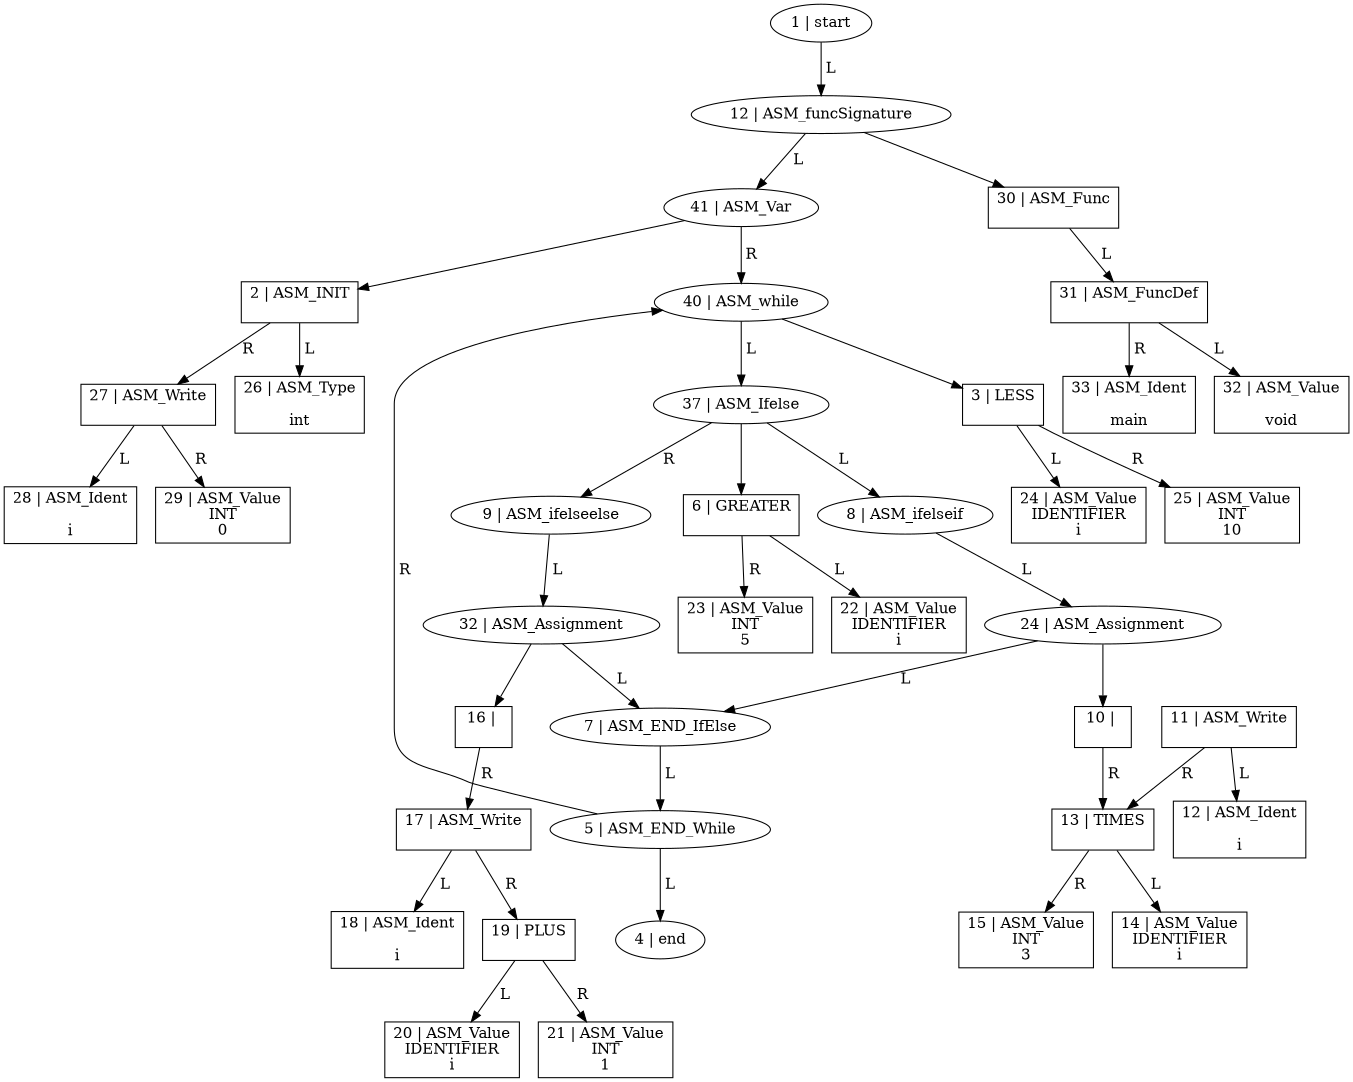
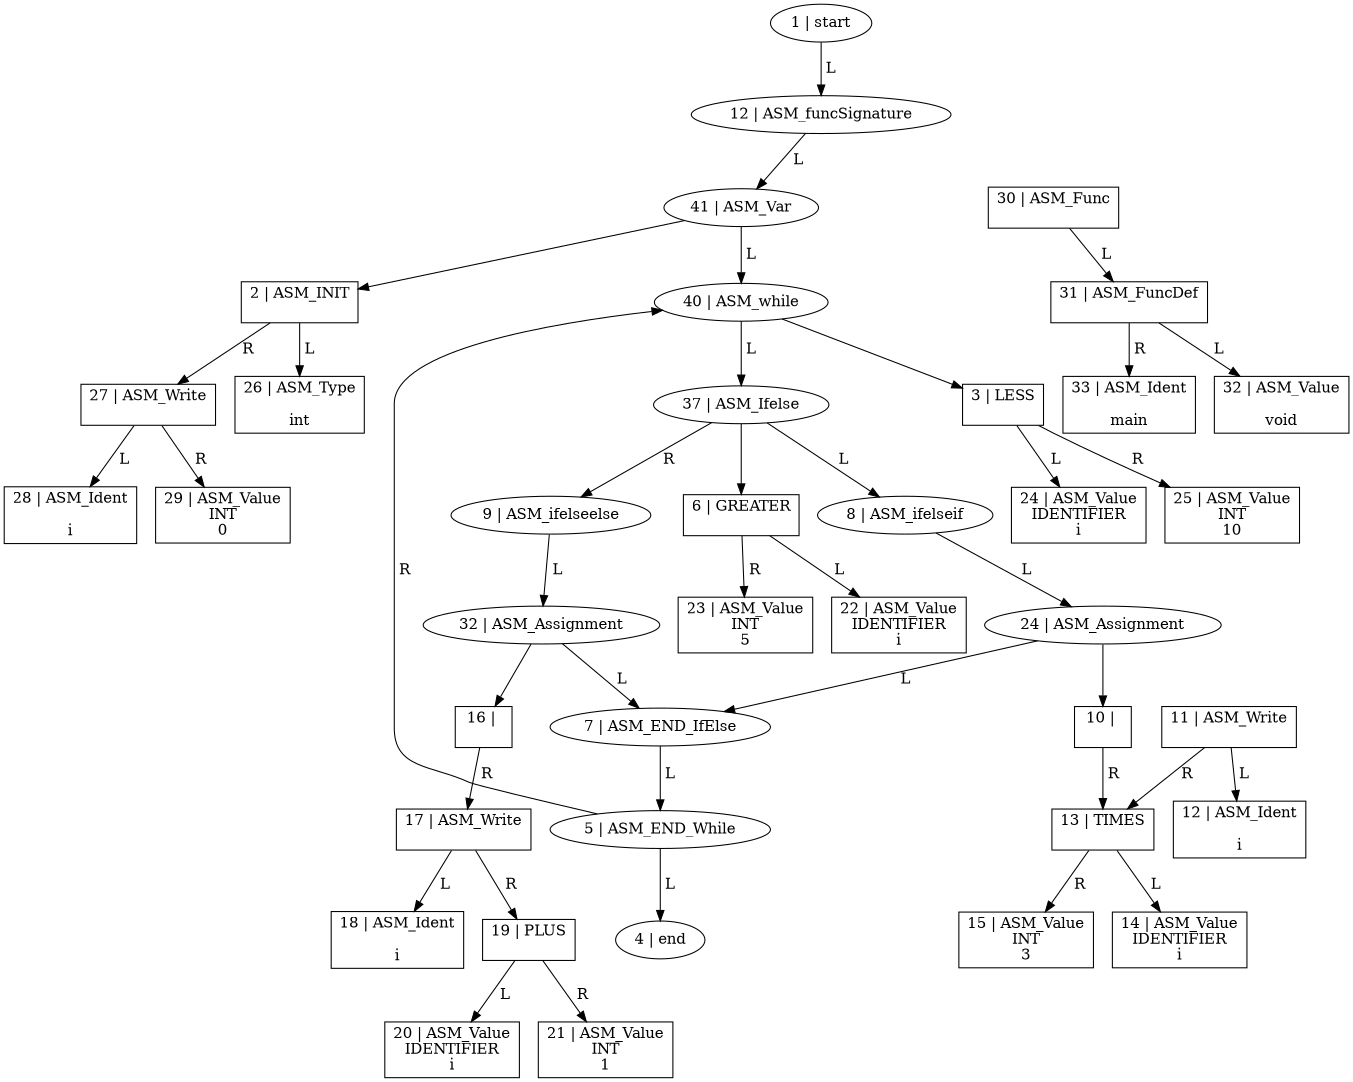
(929, 158) -> none
(751, 255) -> (751, 255)
